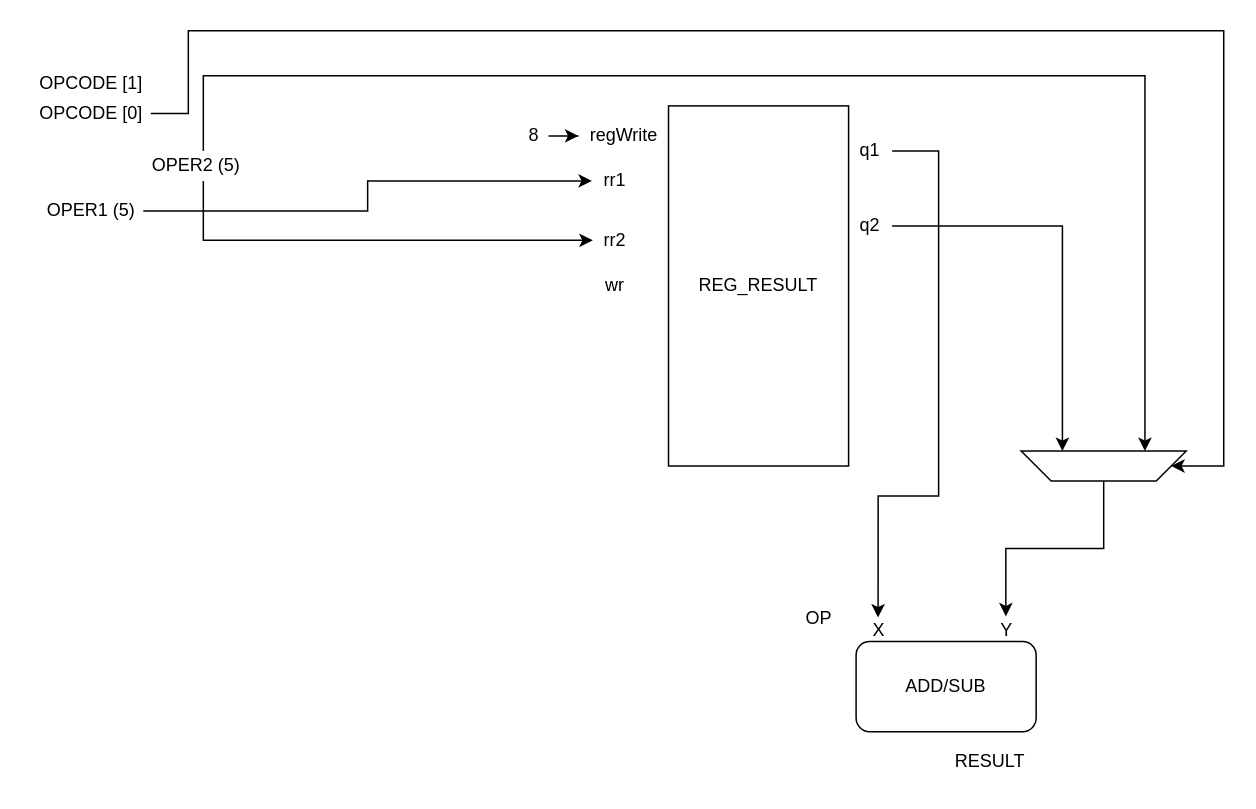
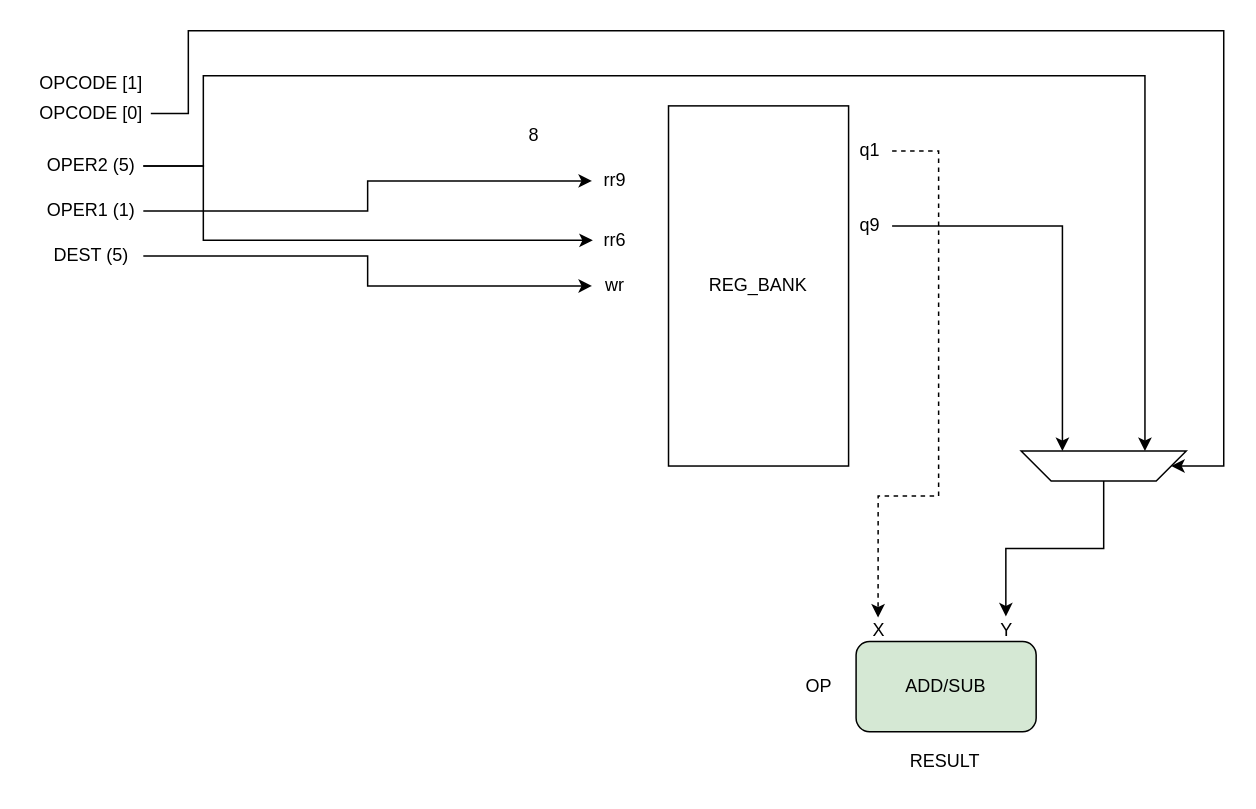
(568, 136) -> none
(623, 136) -> none
(196, 166) -> (91, 166)
(615, 181) -> (615, 181)
(92, 211) -> (92, 211)
(870, 226) -> (870, 226)
(615, 241) -> (615, 241)
none -> (91, 256)
none -> (368, 266)
(758, 286) -> (758, 286)
(938, 384) -> (938, 384)
(818, 619) -> (818, 686)
(946, 686) -> (946, 686)
(989, 761) -> (944, 761)
